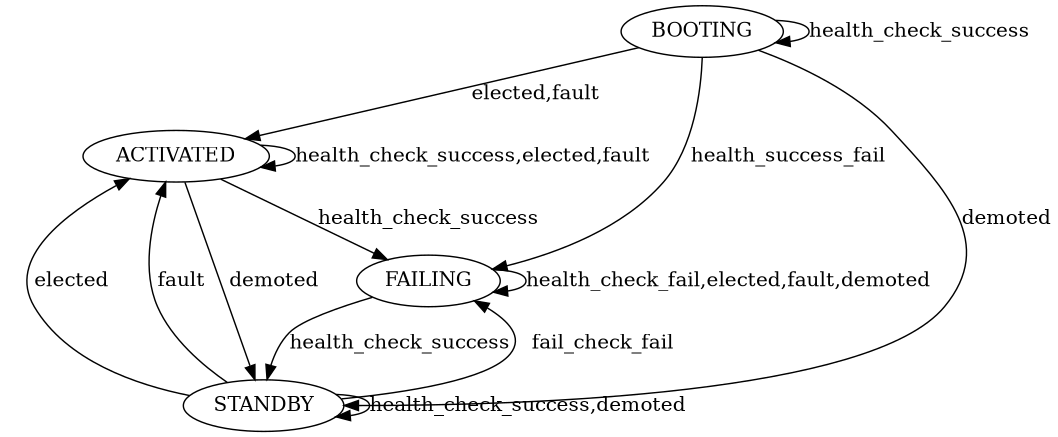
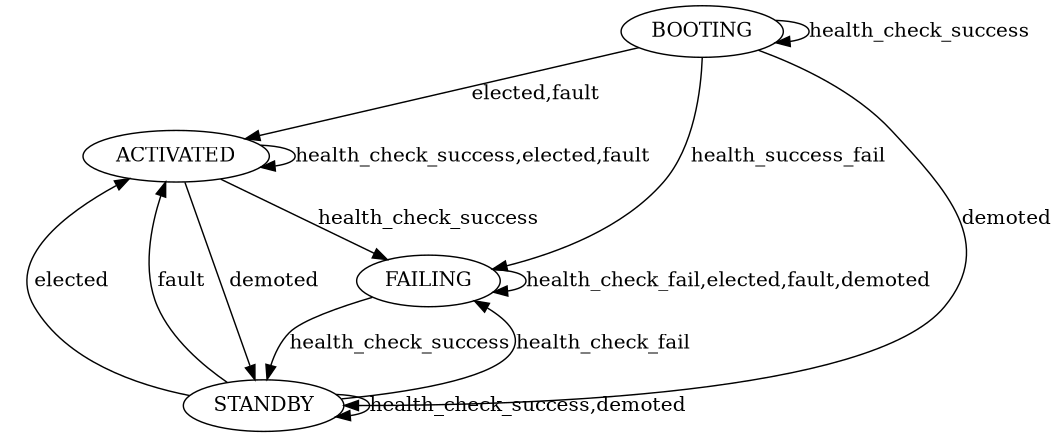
(603, 343) -> (603, 343)
